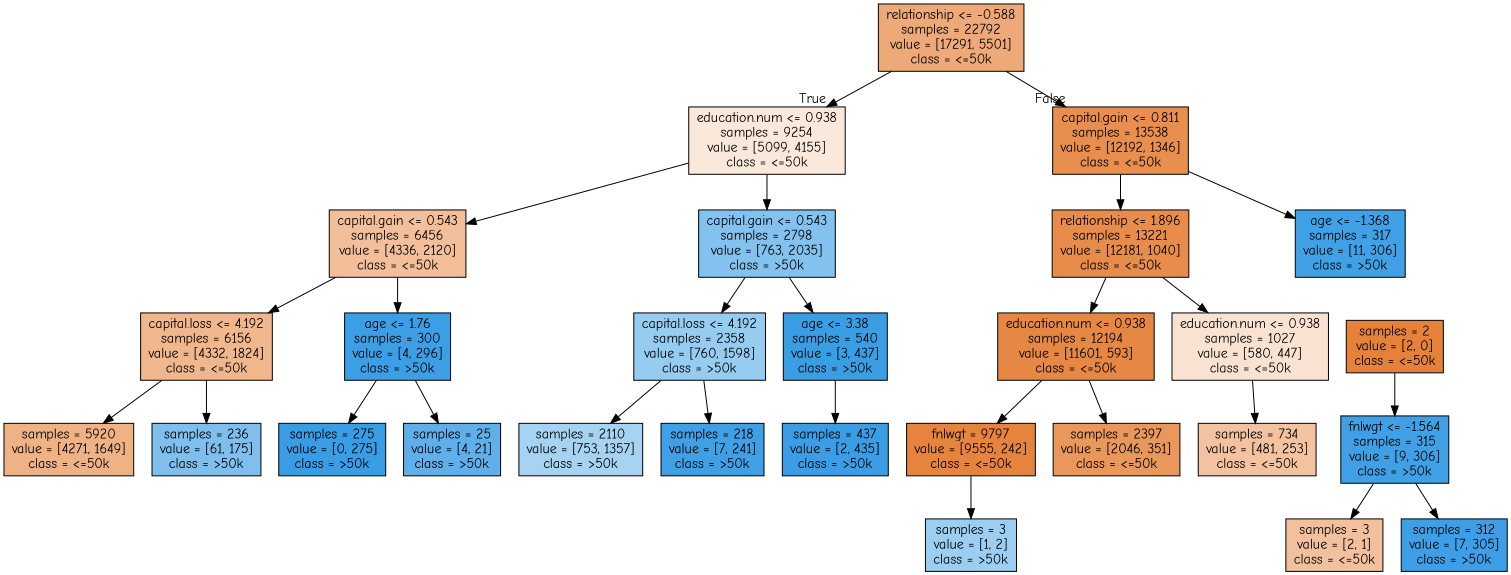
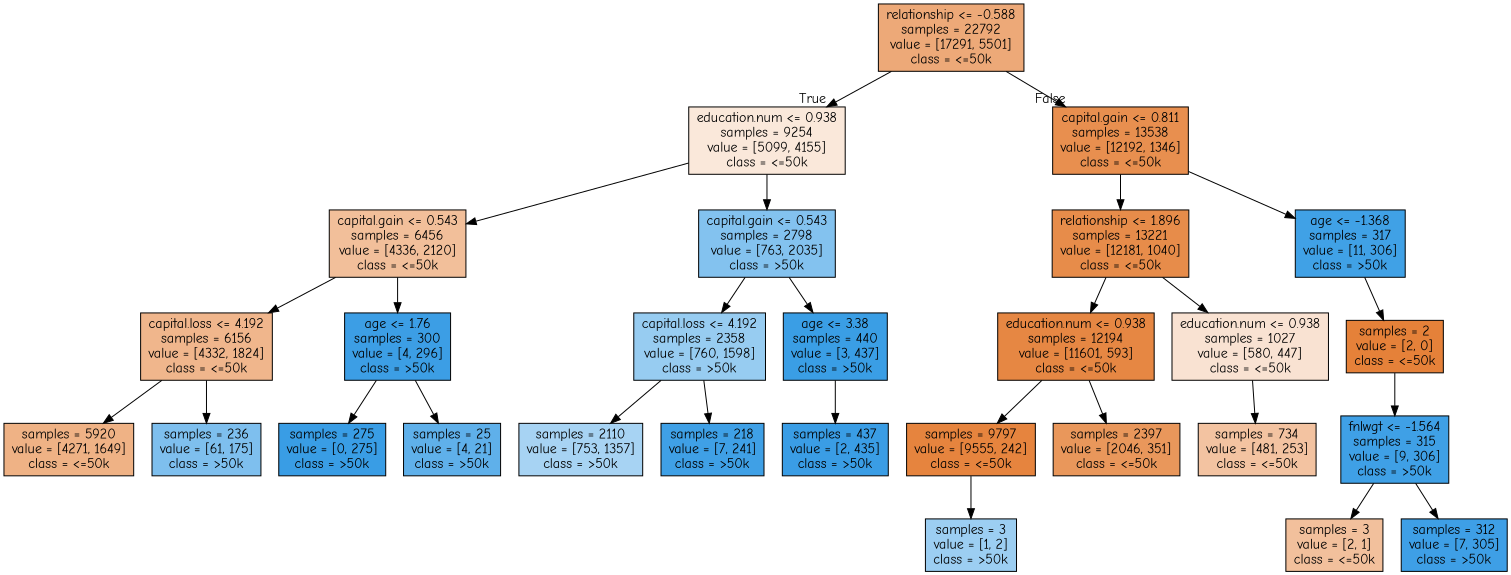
none -> (1372, 294)
(835, 347) -> (835, 347)
(971, 450) -> (971, 450)
